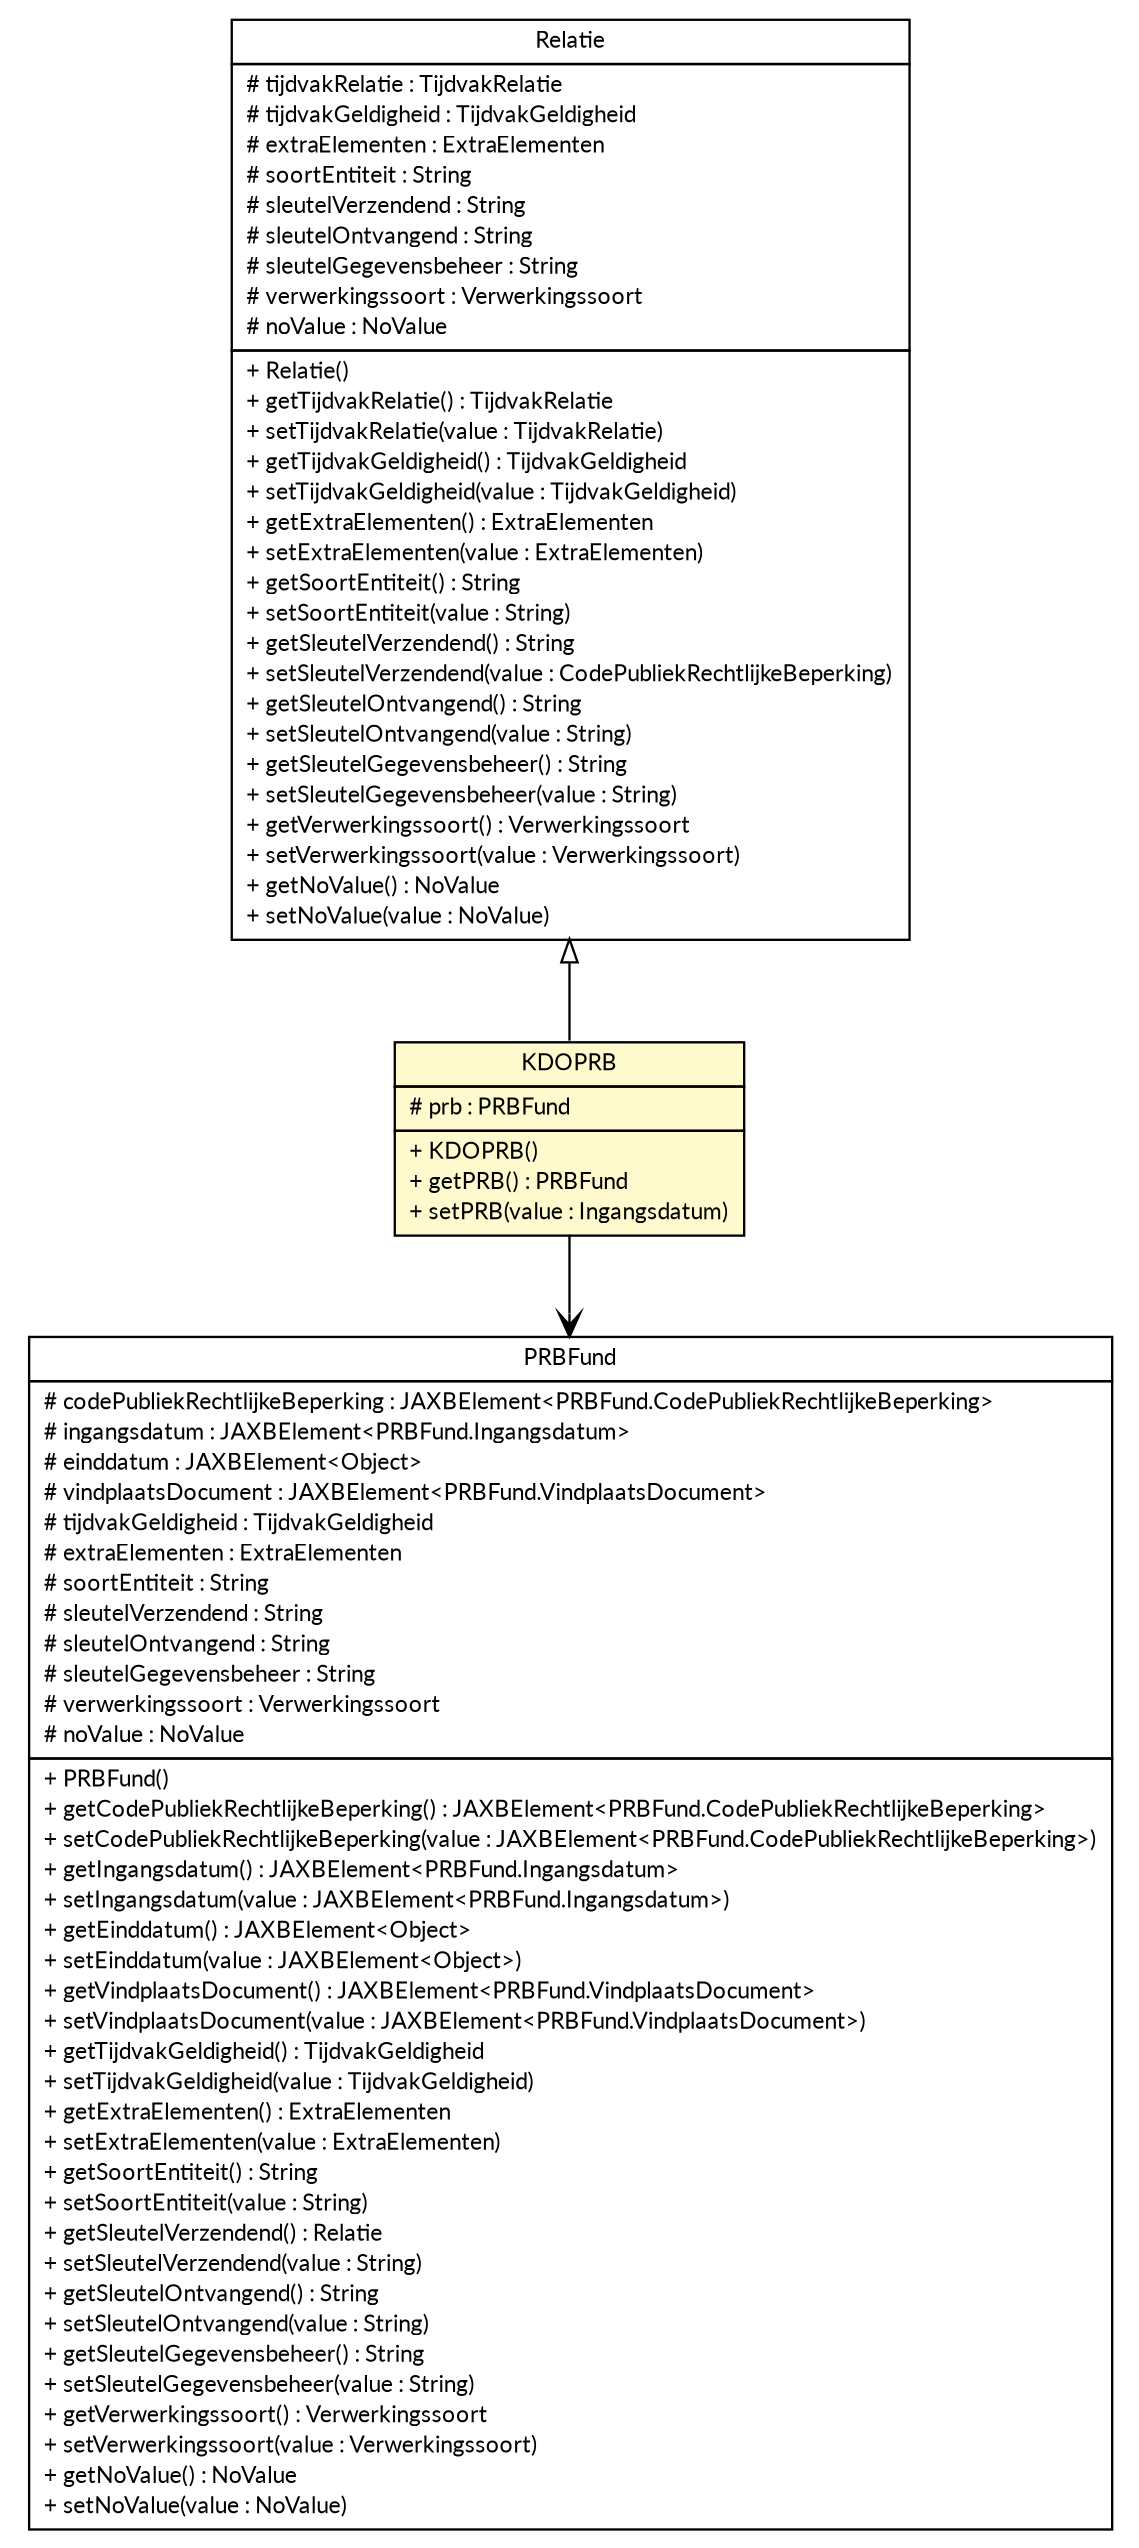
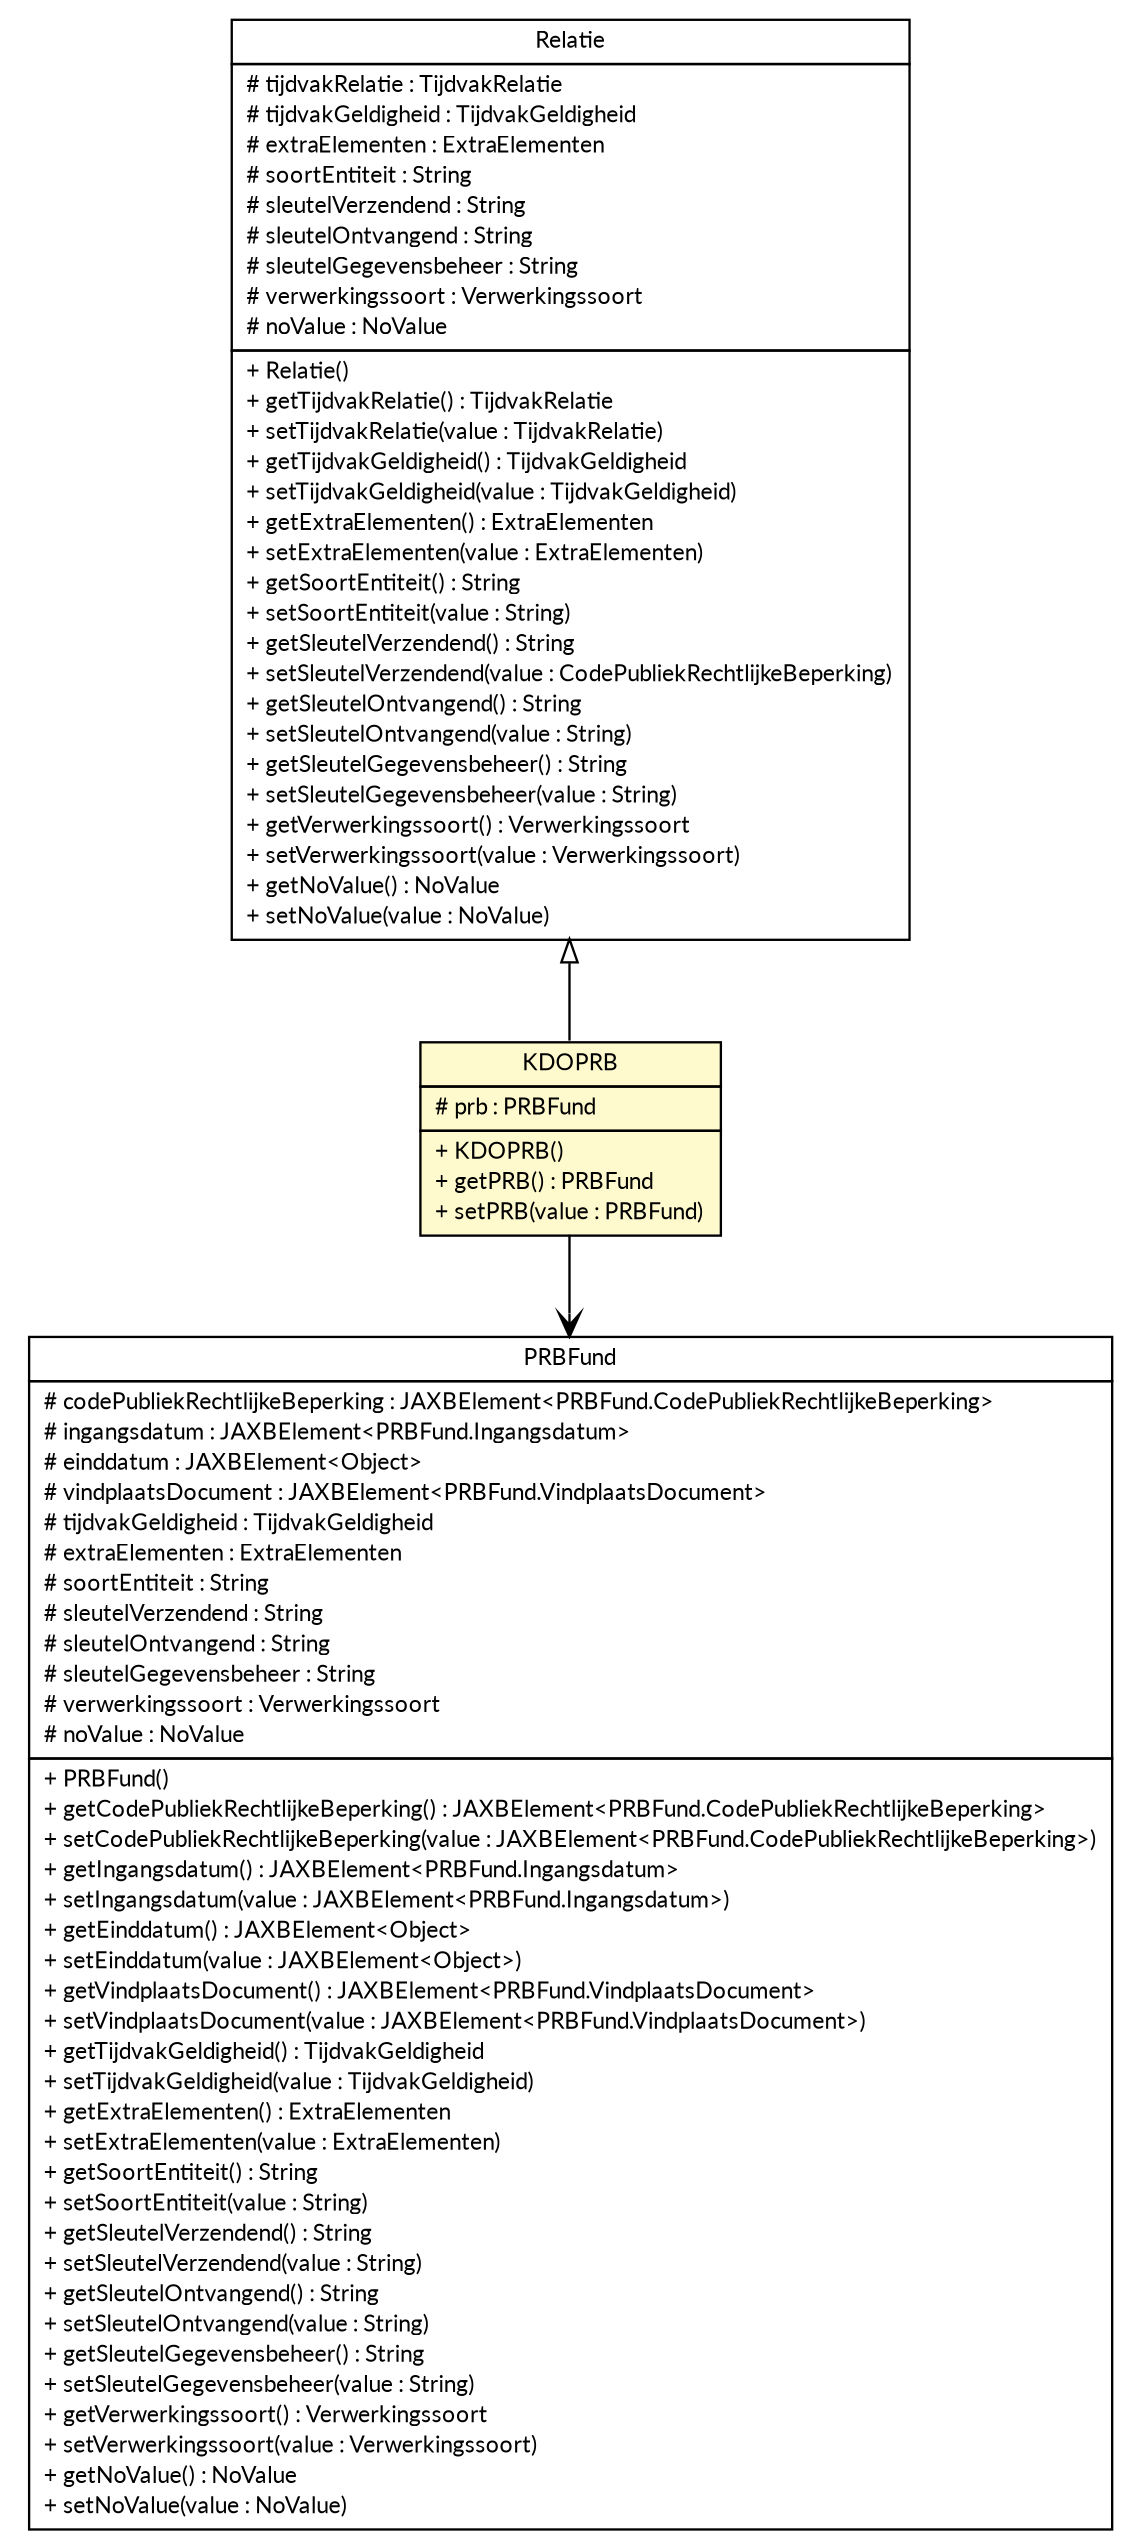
(569, 1212) -> (571, 1212)
(214, 2234) -> (208, 2234)
